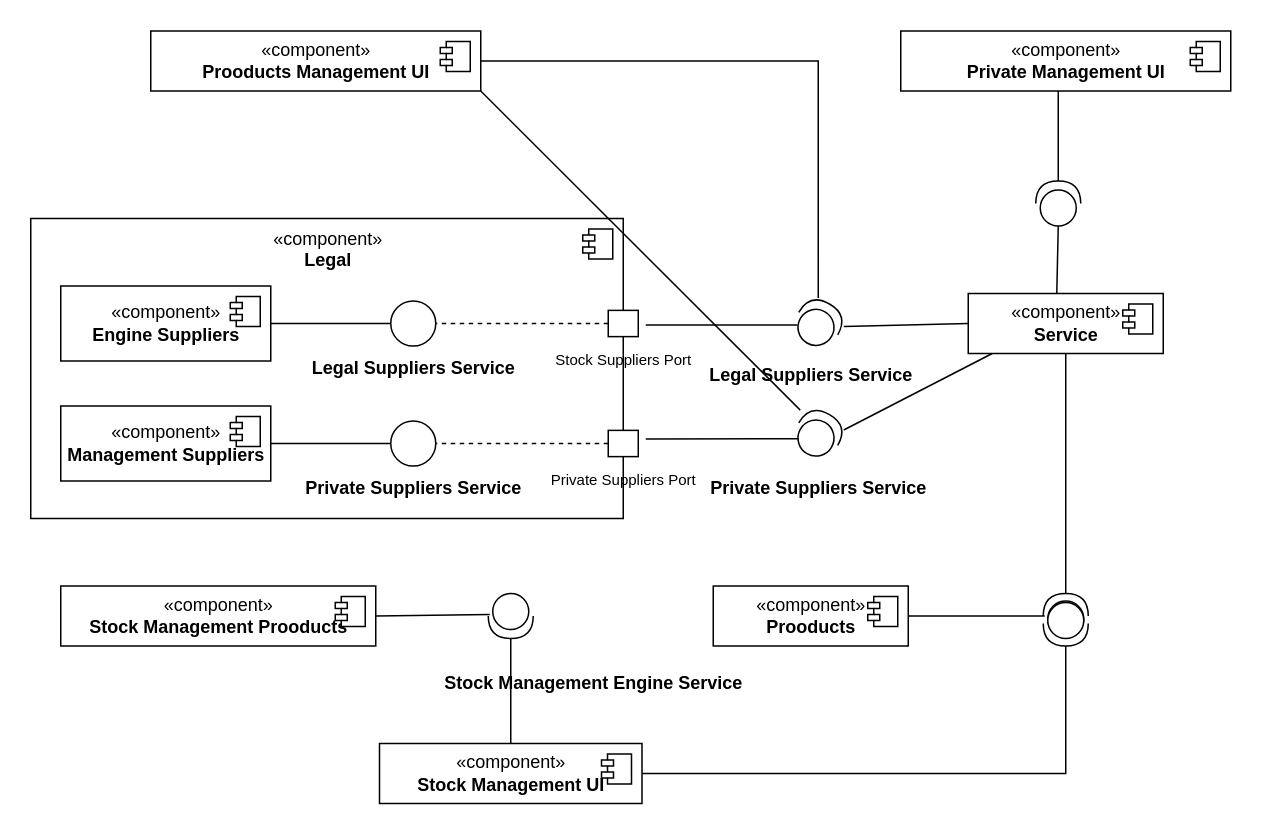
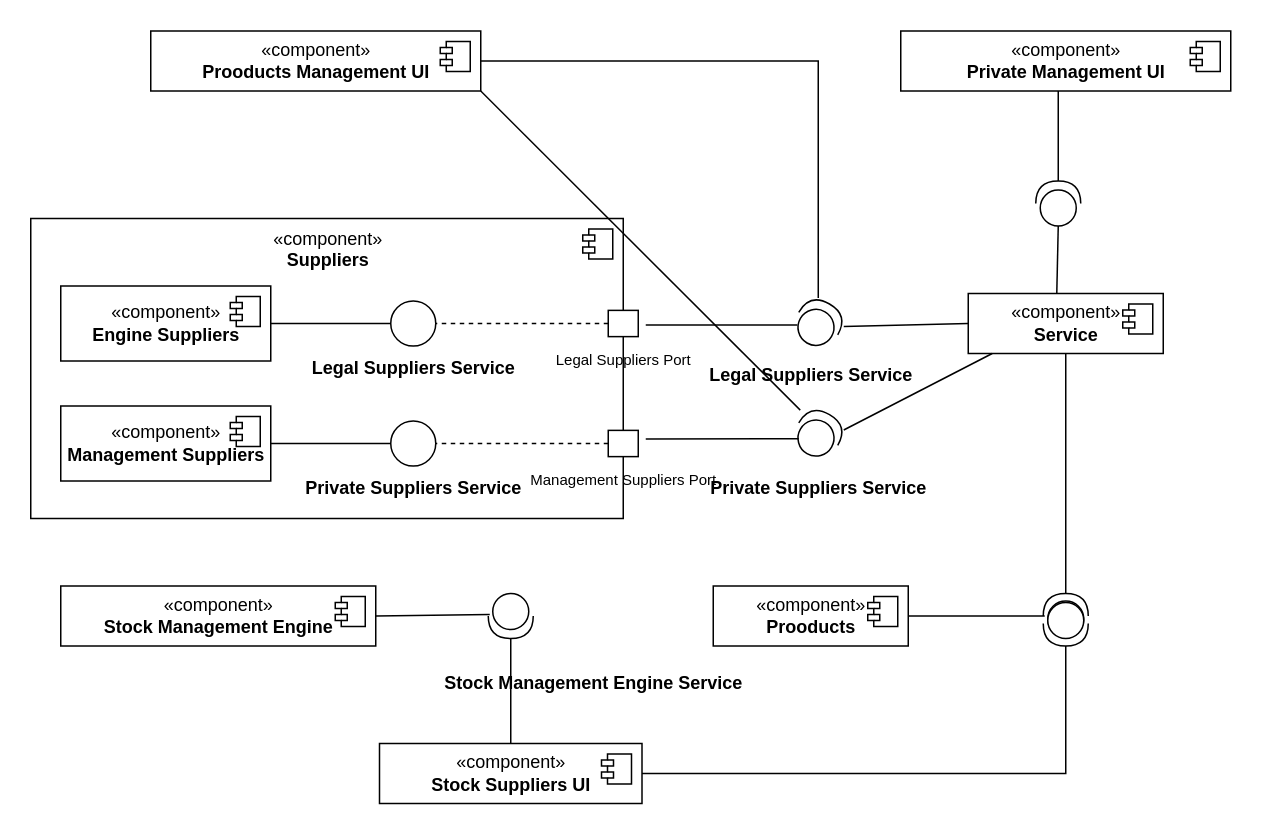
(329, 250) -> (329, 250)
(624, 359) -> (624, 359)
(624, 479) -> (624, 479)
(219, 616) -> (219, 616)
(512, 773) -> (512, 773)
